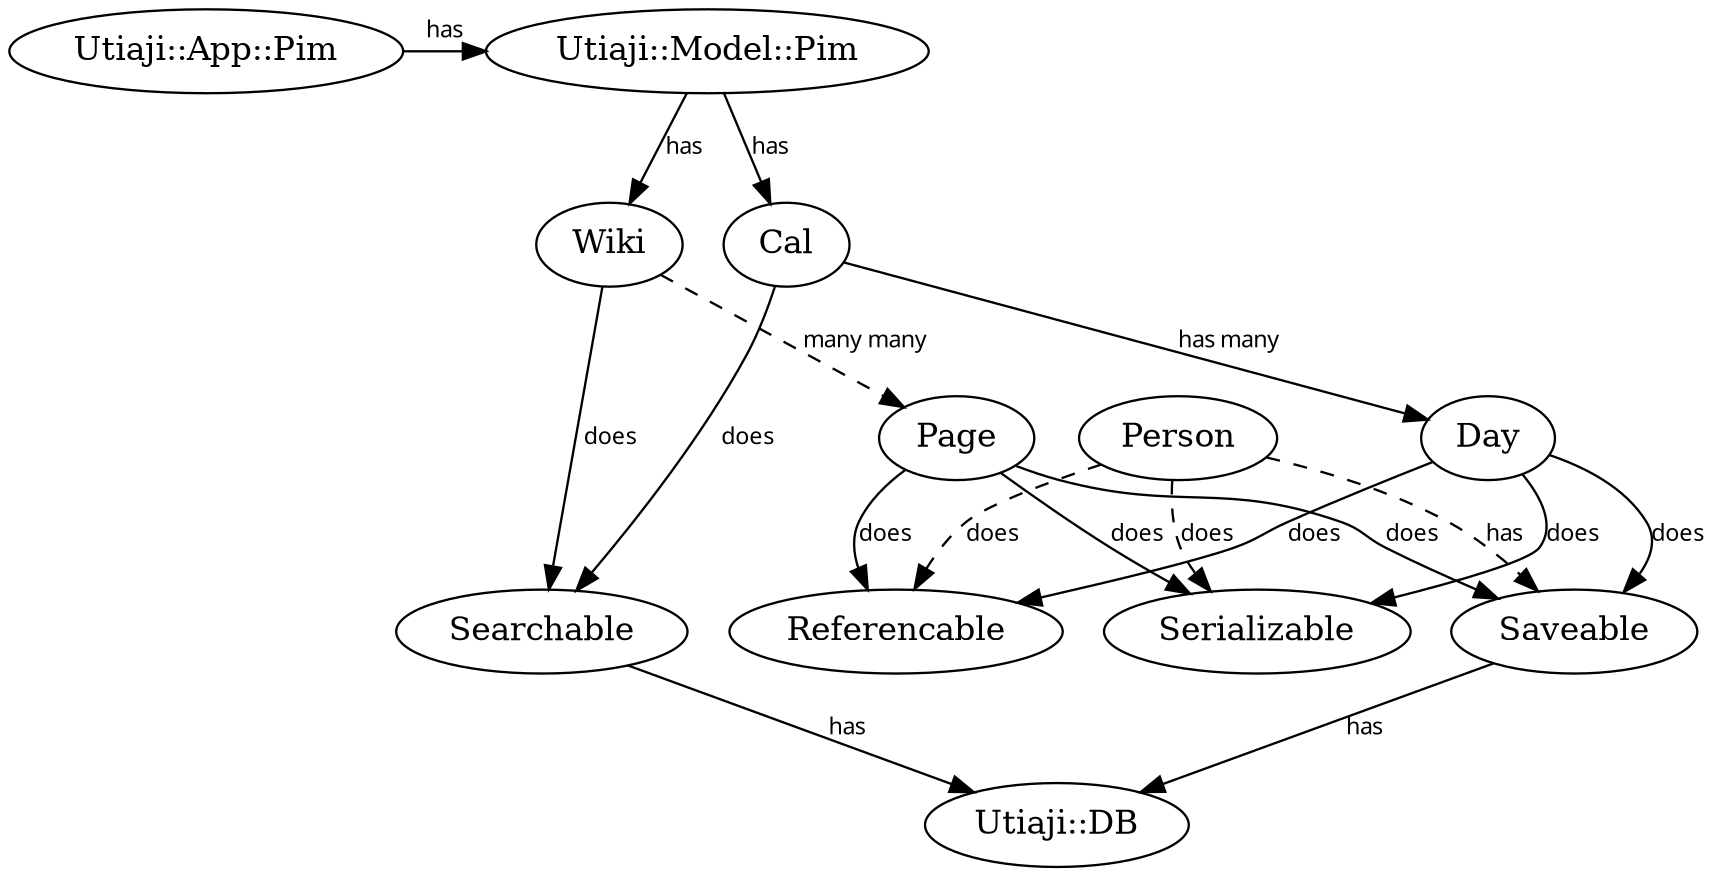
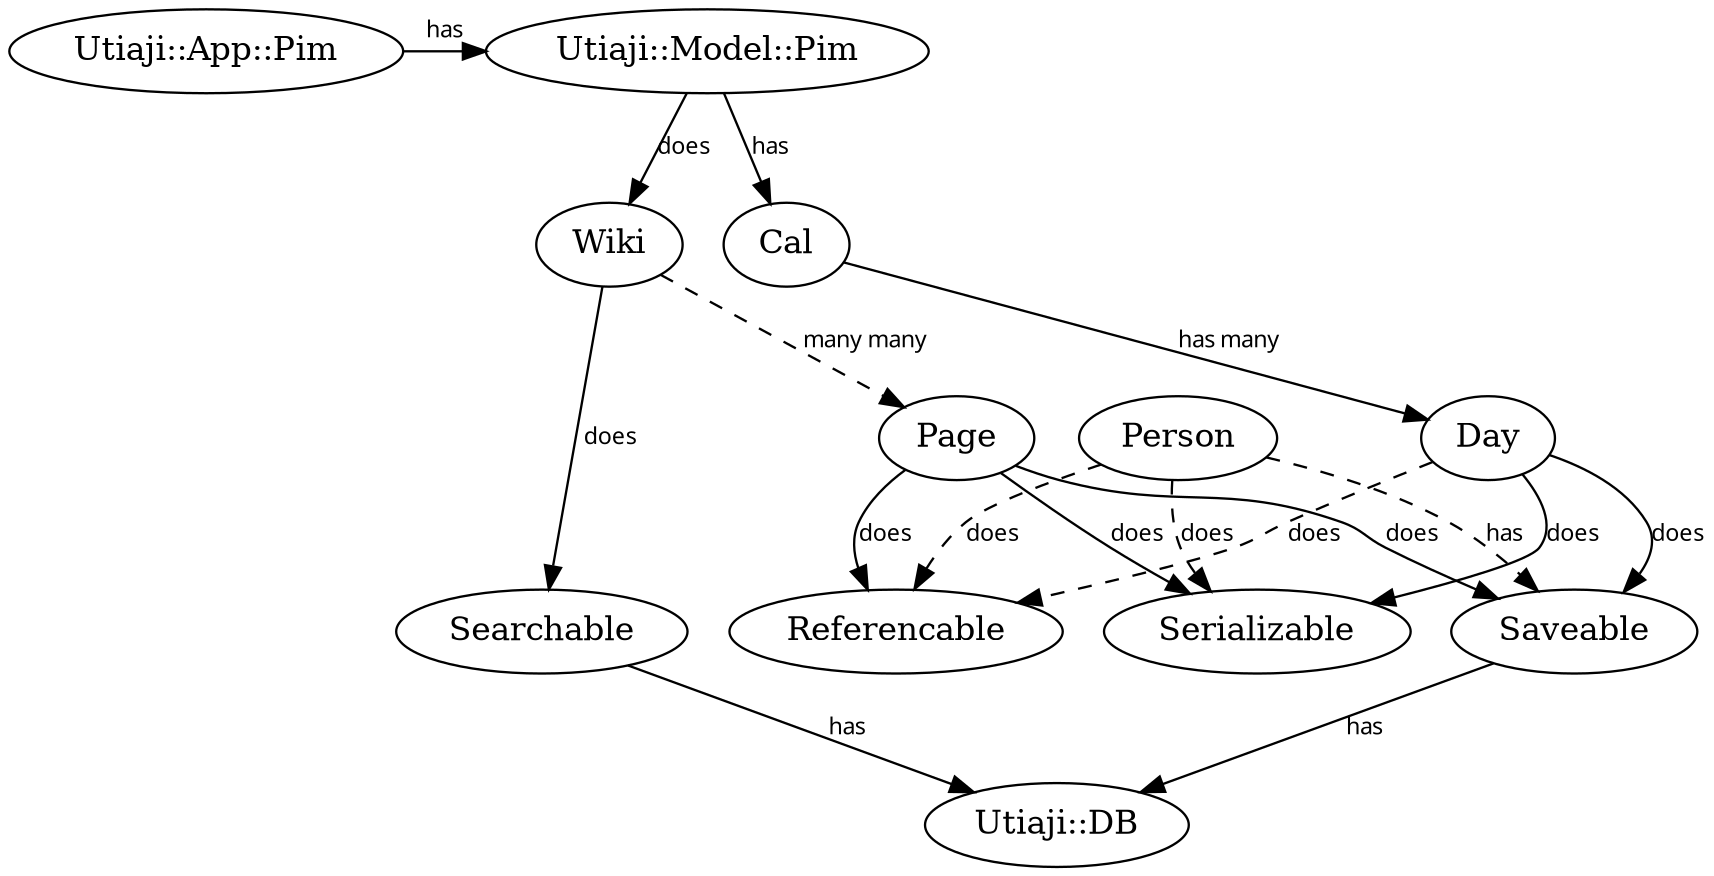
(684, 148) -> (684, 148)
(696, 437) -> none
(1242, 545) -> (1242, 545)
